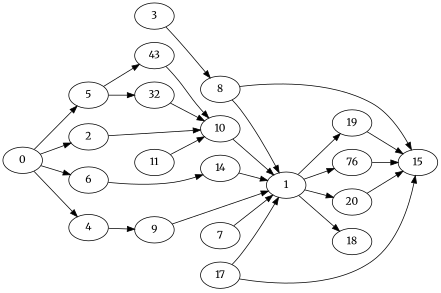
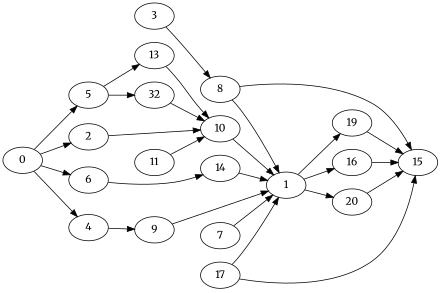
(154, 56) -> (154, 56)
(352, 162) -> (352, 162)
(352, 242) -> none
